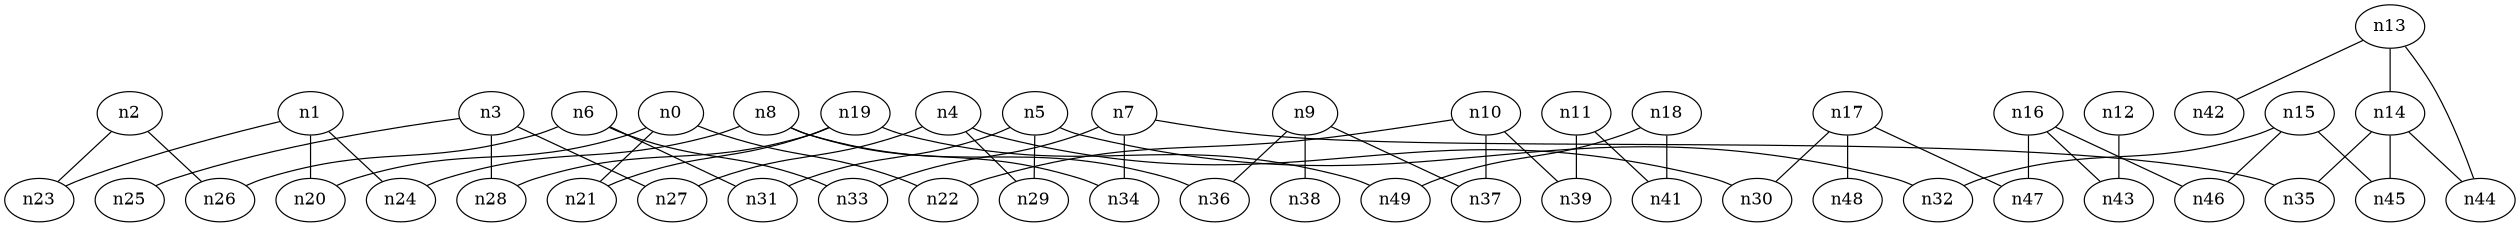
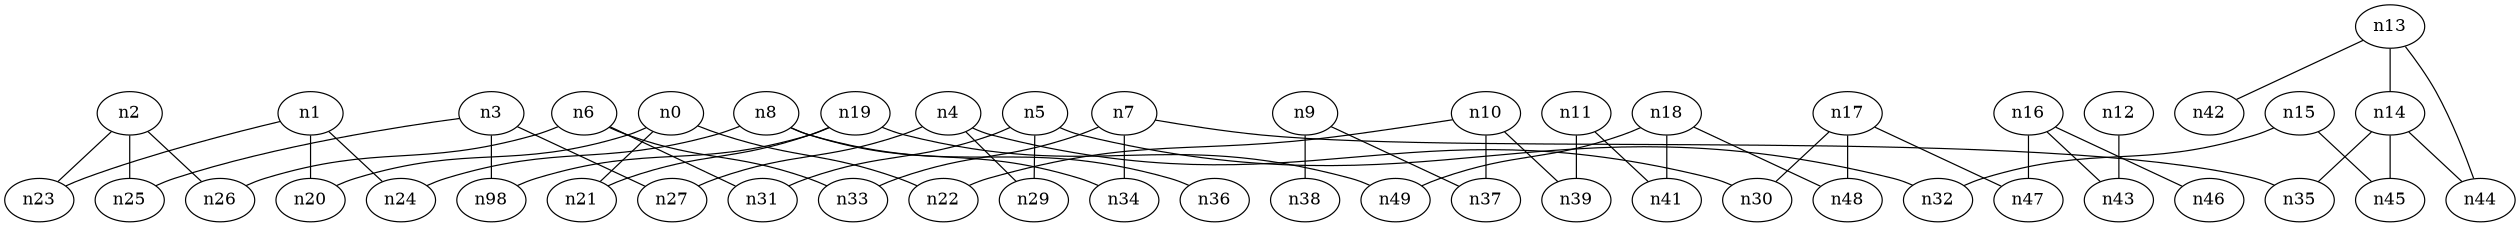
(1264, 153) -> none
none -> (130, 155)
(2254, 157) -> none
none -> (1770, 163)
(491, 200) -> (491, 200)
